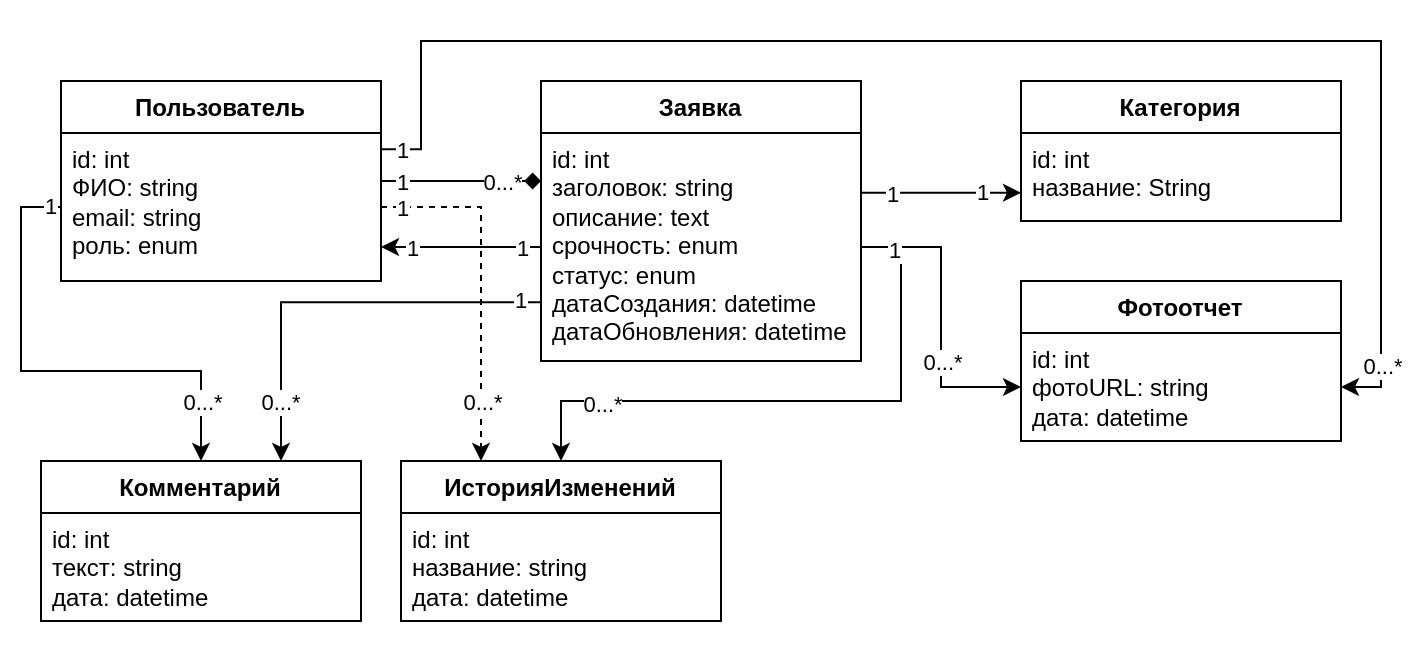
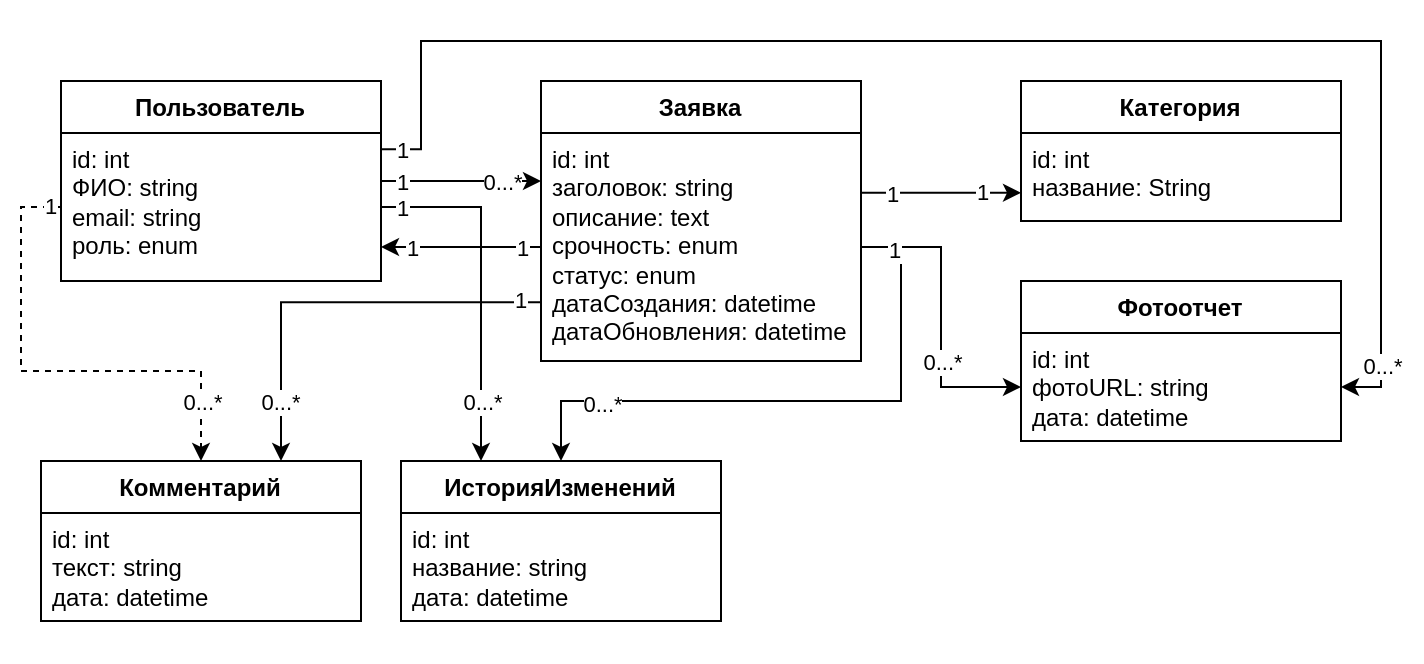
(524, 181) -> (525, 181)
(481, 263) -> (481, 263)
(27, 371) -> (27, 371)
